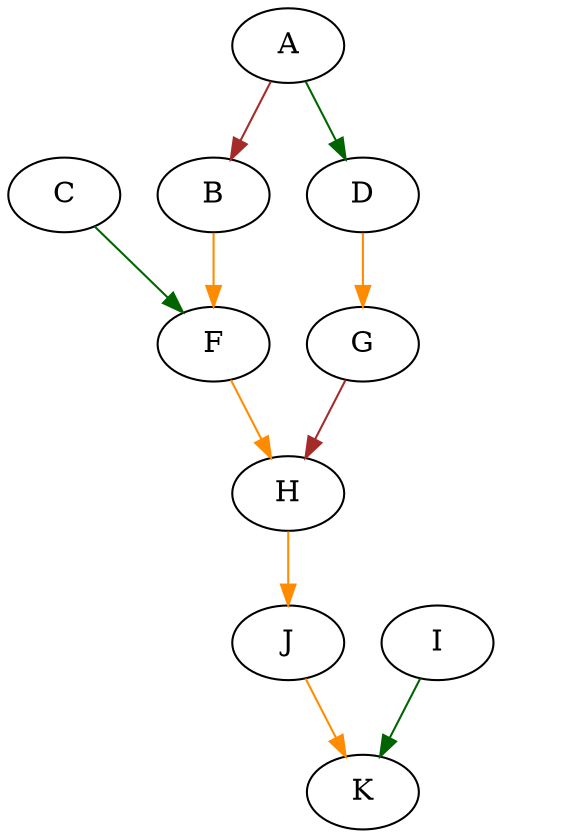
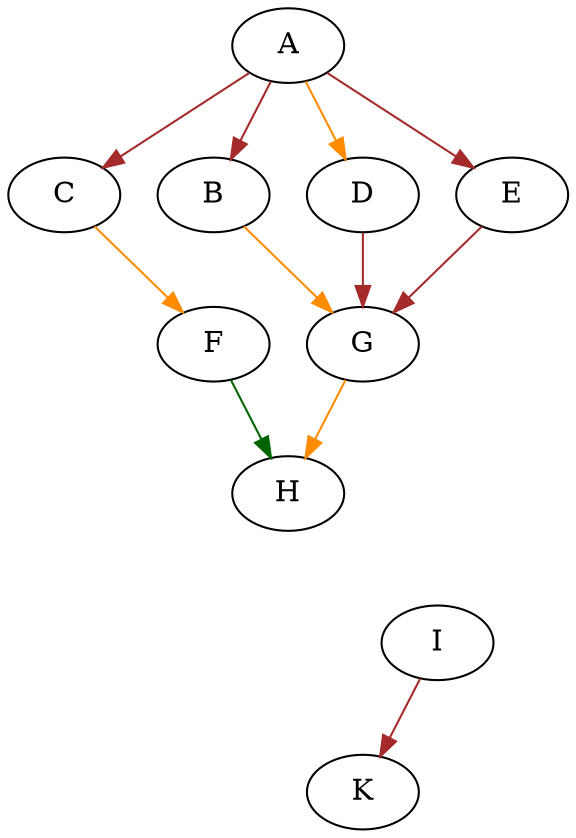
(321, 111) -> (321, 111)
none -> (185, 115)
none -> (512, 195)
(214, 259) -> (281, 262)
(363, 259) -> (363, 259)
(131, 262) -> (131, 262)
(246, 410) -> (246, 410)
(330, 410) -> (330, 410)
(288, 643) -> none
(405, 708) -> (405, 708)
